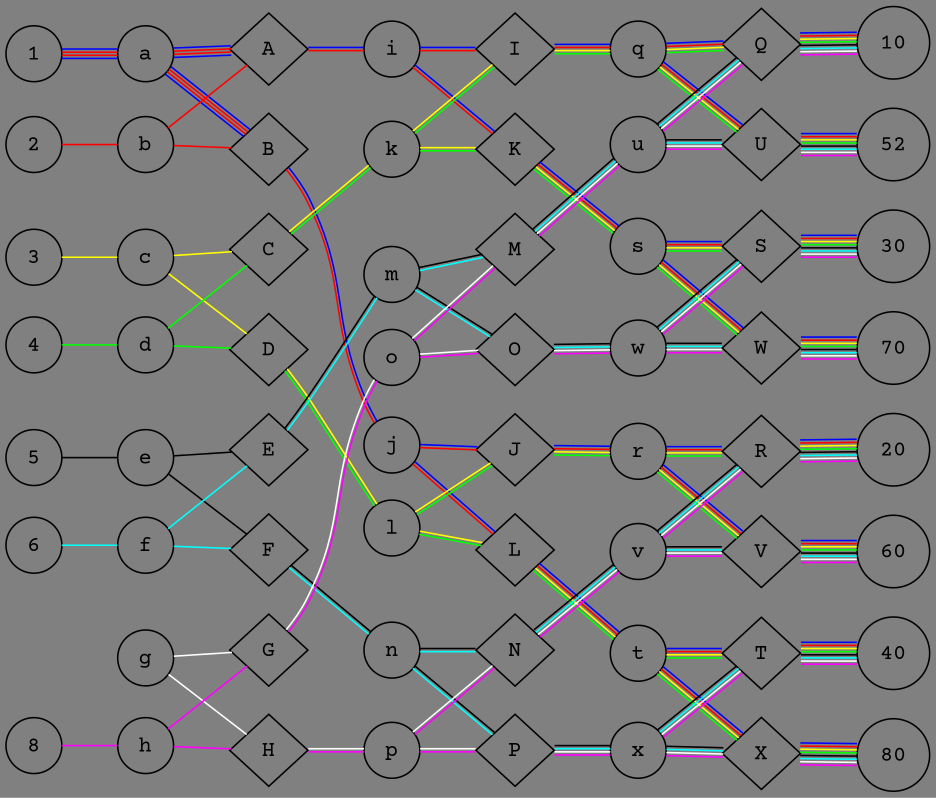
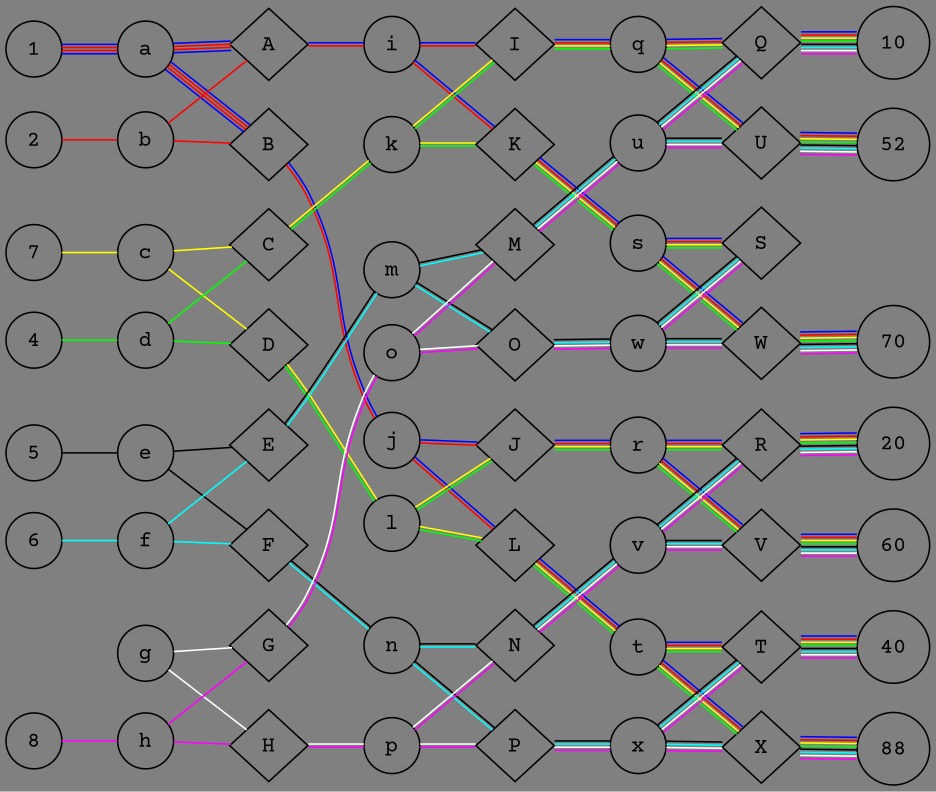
(893, 246) -> none
(34, 257) -> (34, 253)
(893, 755) -> (893, 749)
